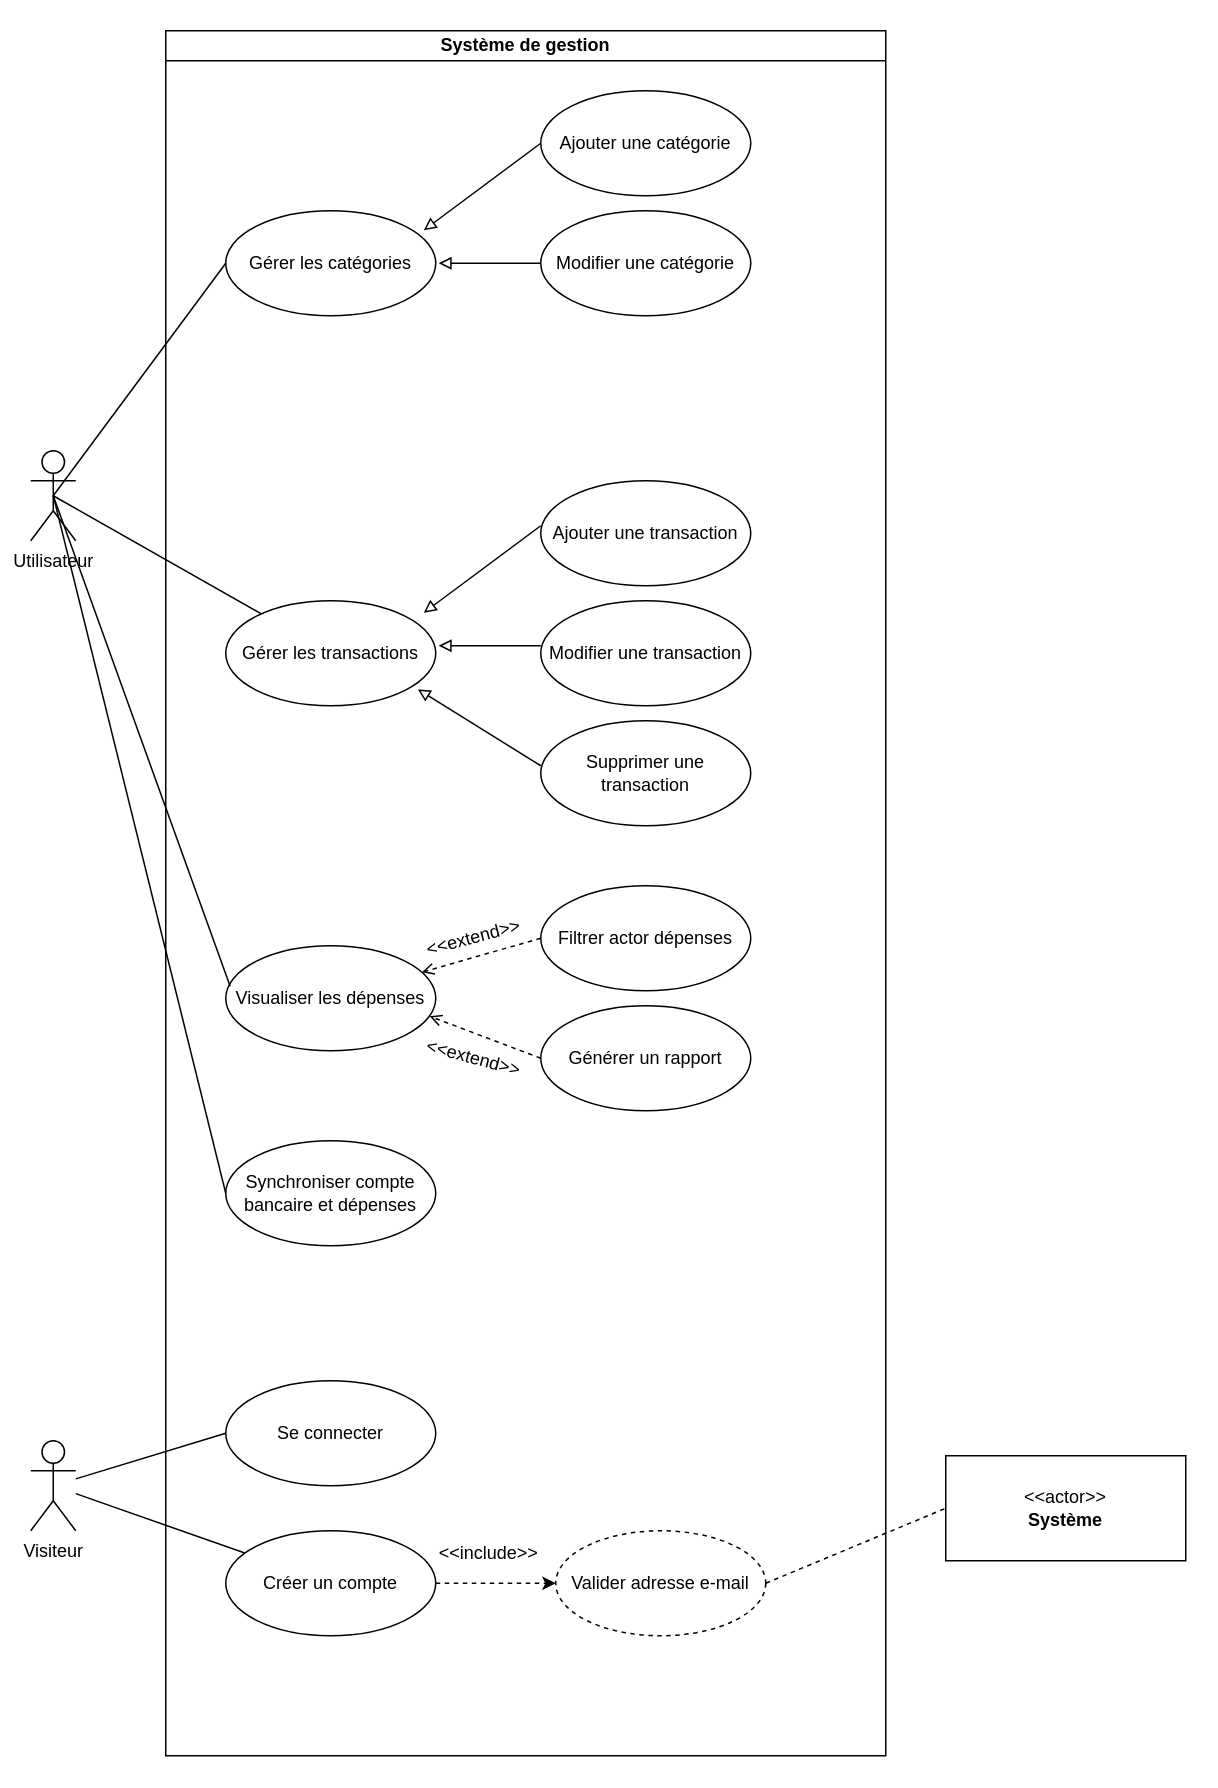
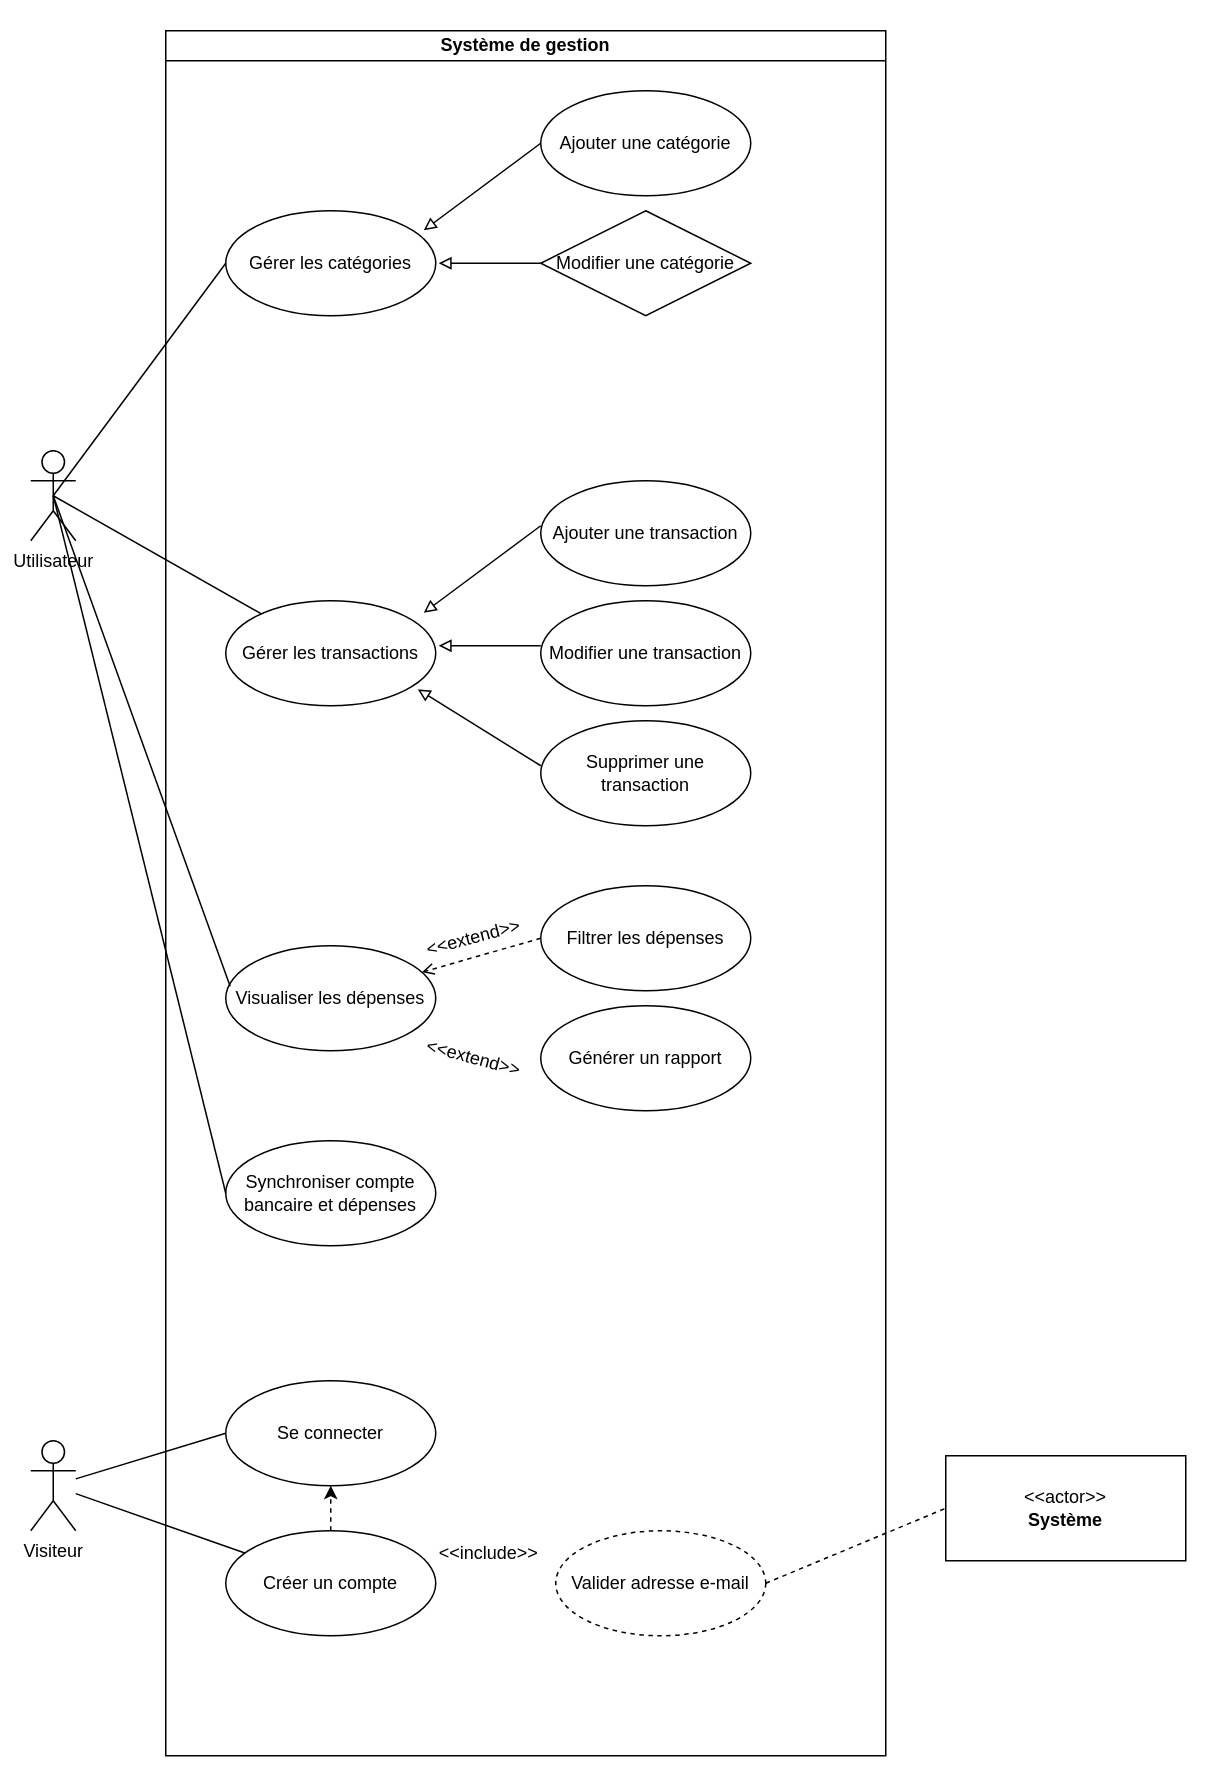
(646, 263) -> (646, 263)
(646, 938) -> (646, 938)
(487, 1038) -> none
(491, 1583) -> (331, 1514)
